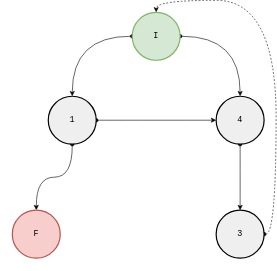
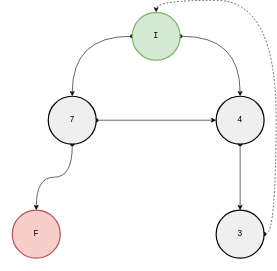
(72, 120) -> (72, 120)
